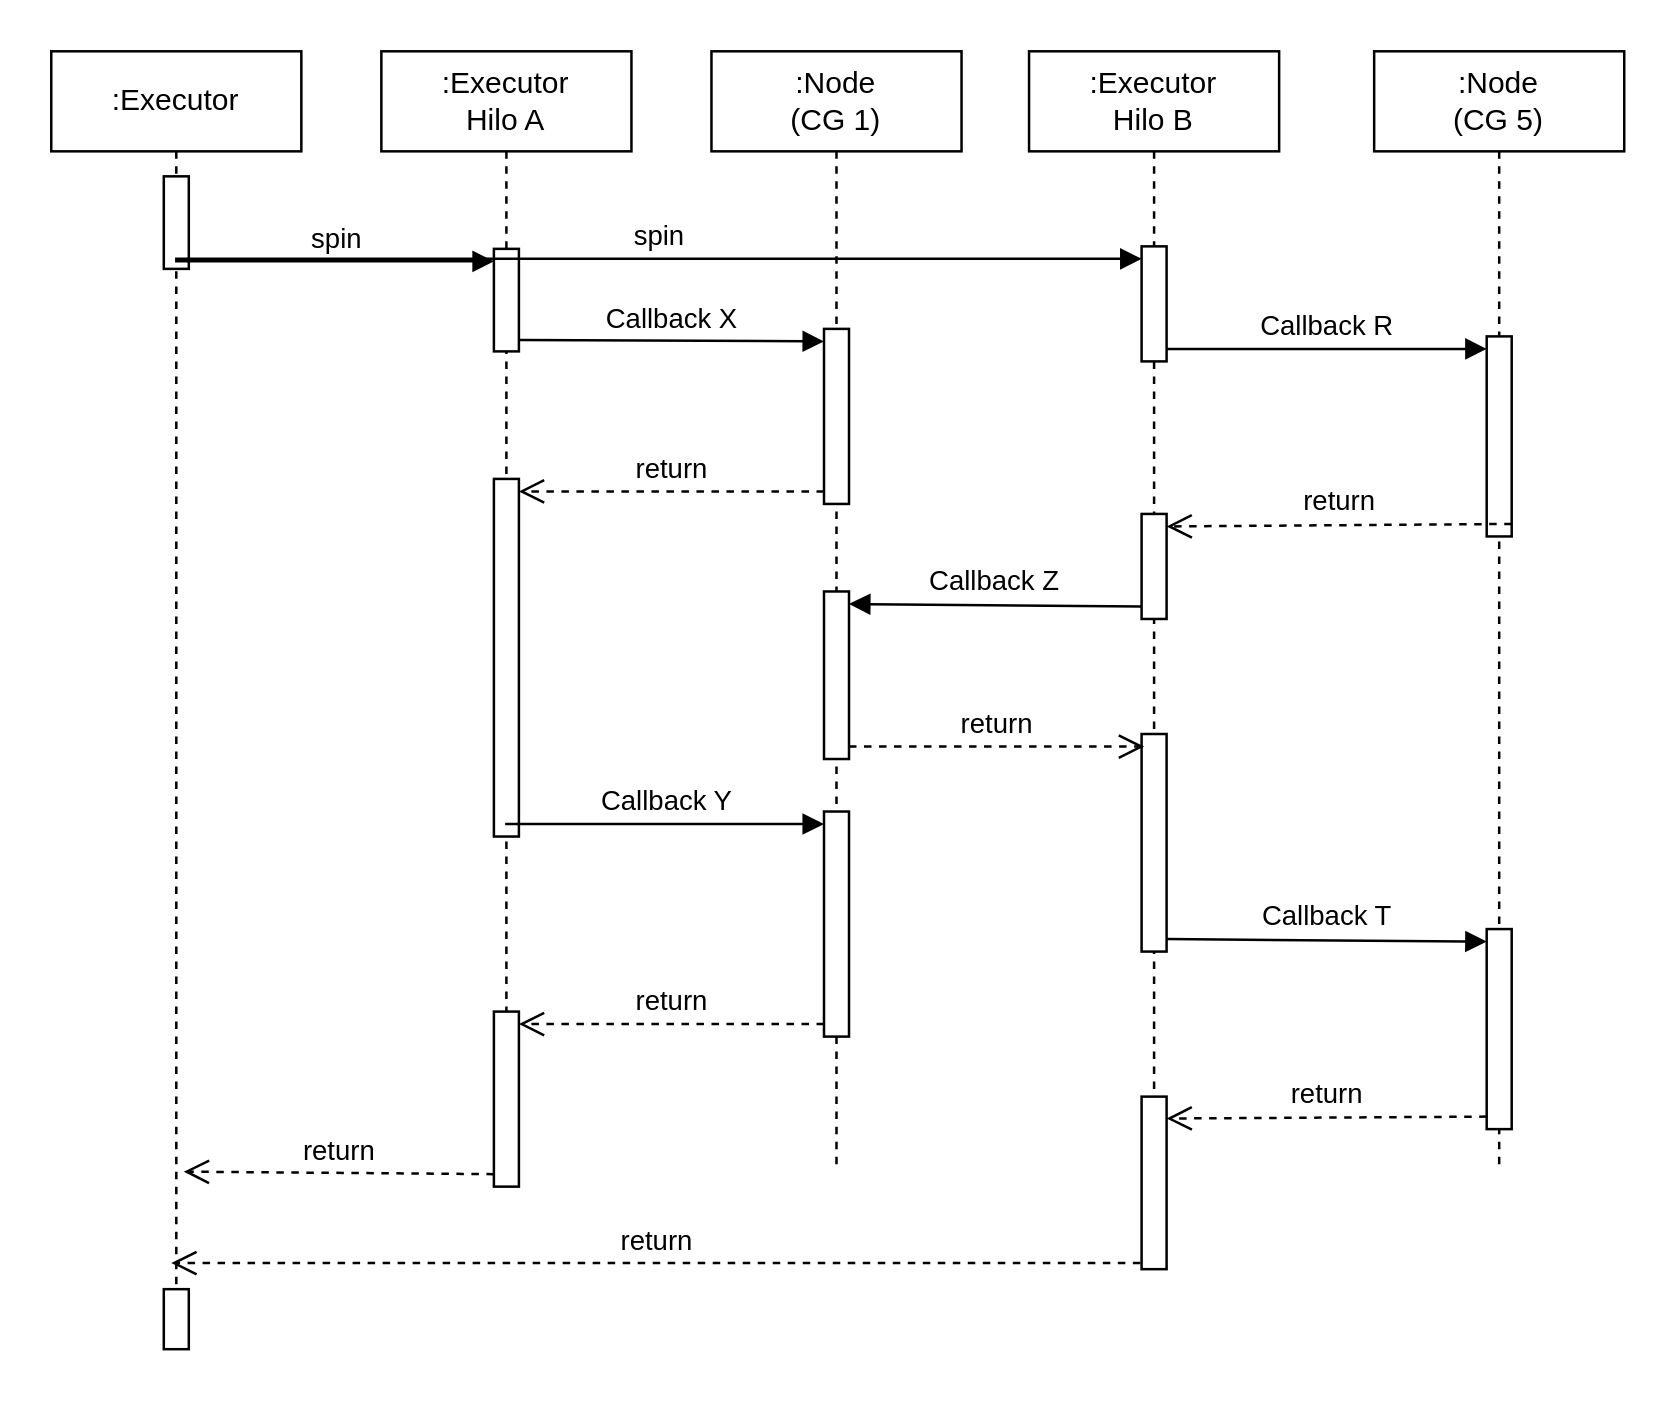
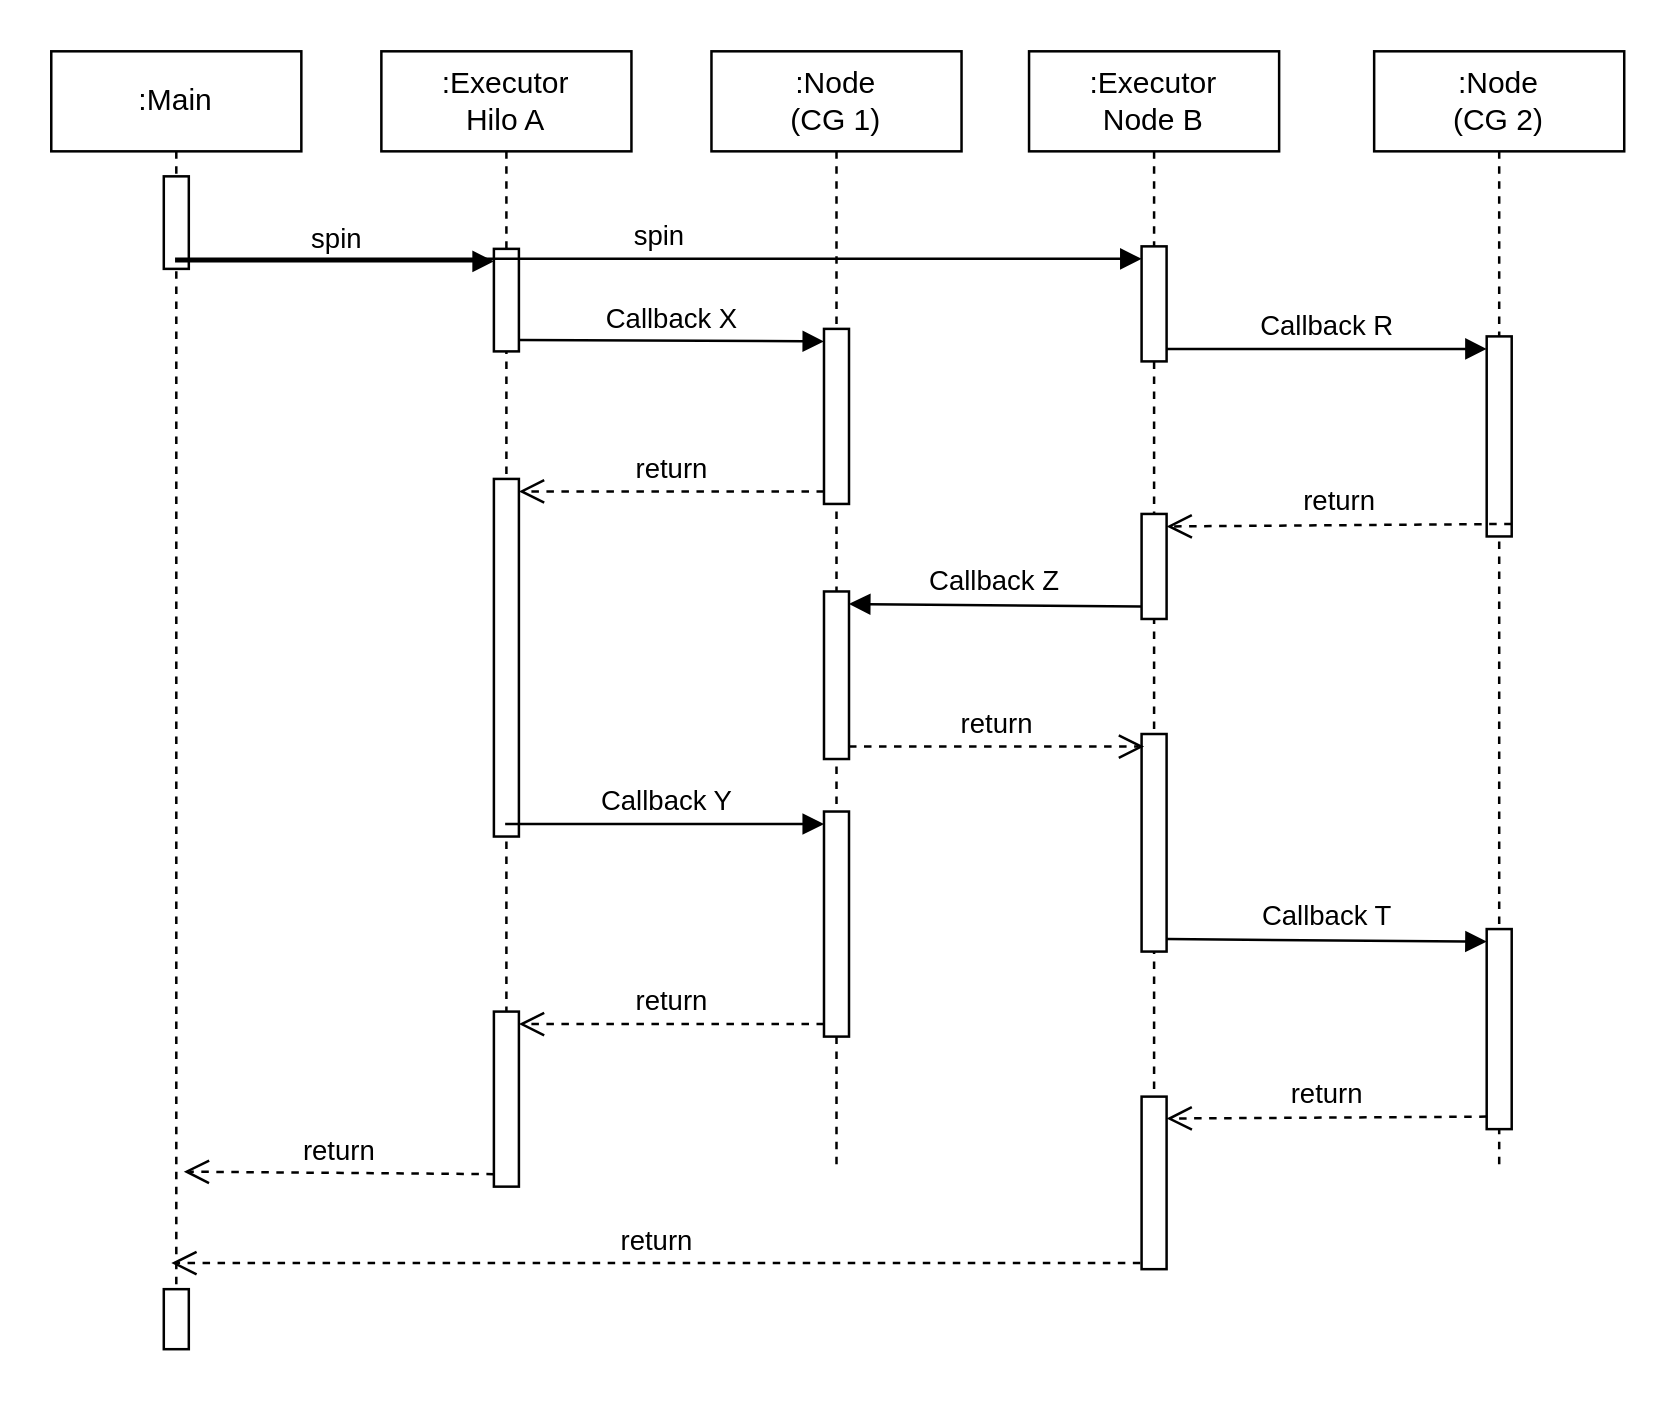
(176, 101) -> (176, 101)
(1154, 101) -> (1154, 101)
(1499, 101) -> (1499, 101)
